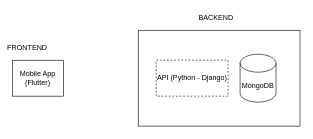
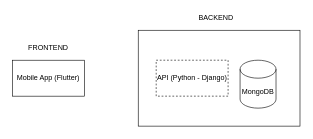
(27, 48) -> (48, 48)
(38, 78) -> (48, 78)
(258, 78) -> (258, 84)
